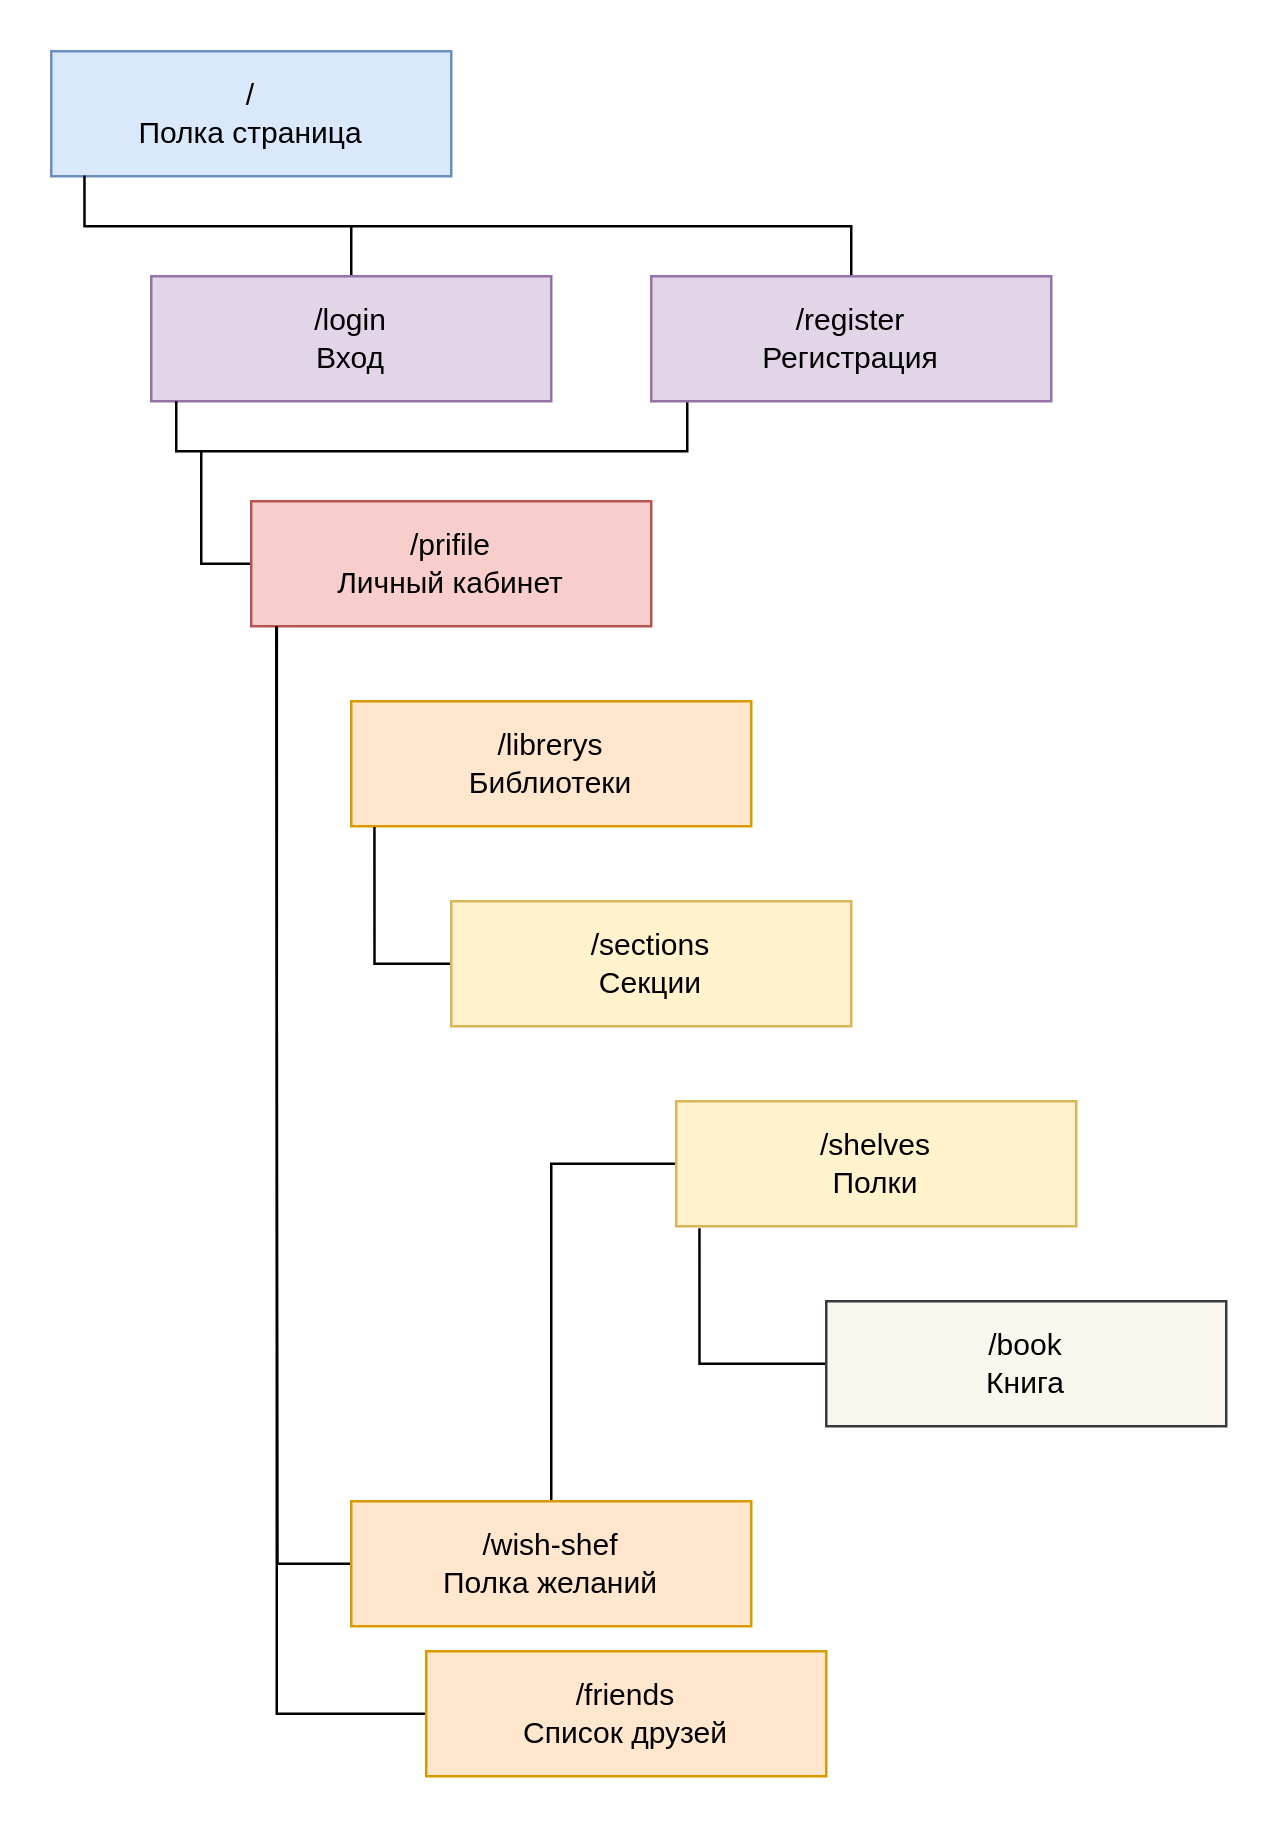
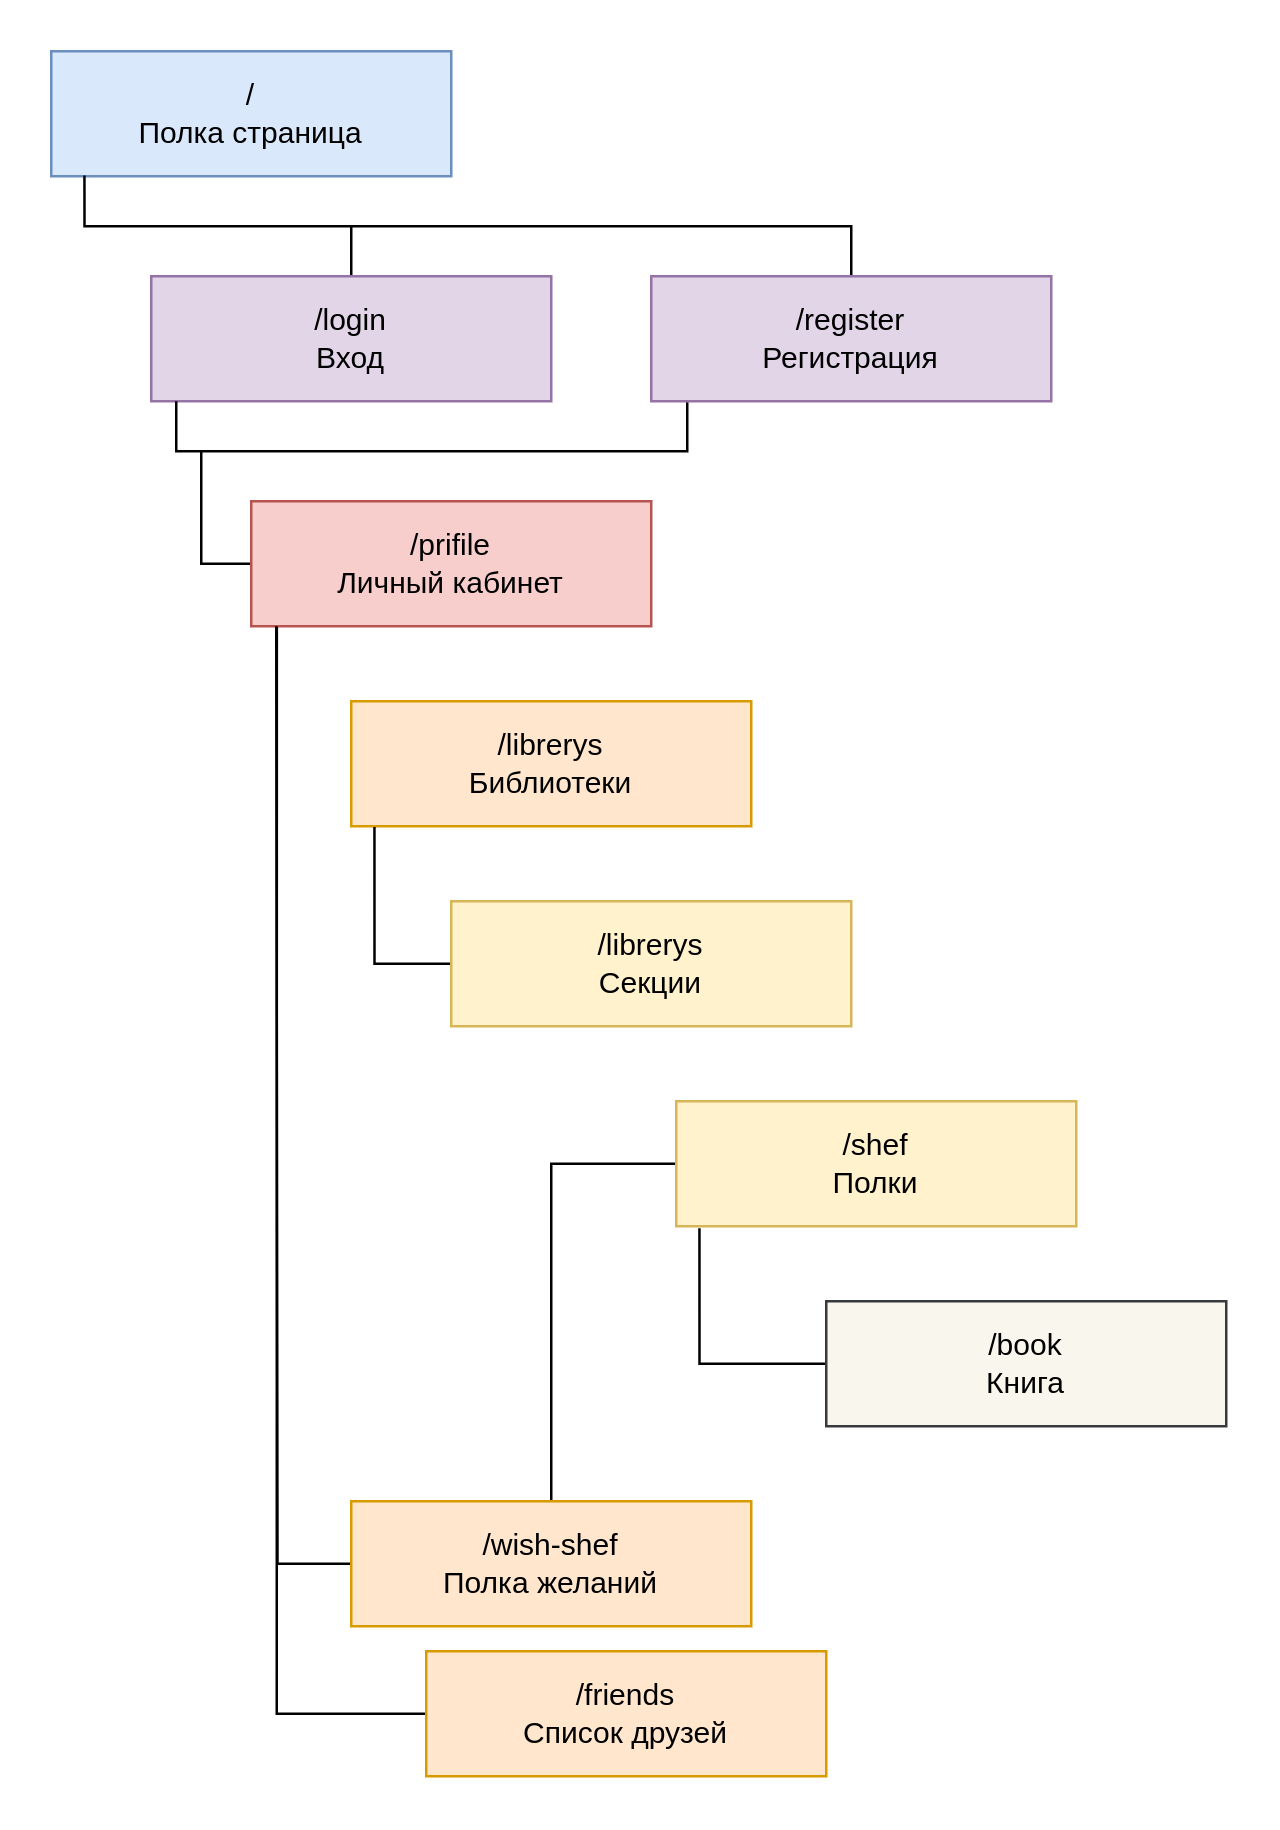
(651, 964) -> (651, 964)
(876, 1164) -> (876, 1164)
